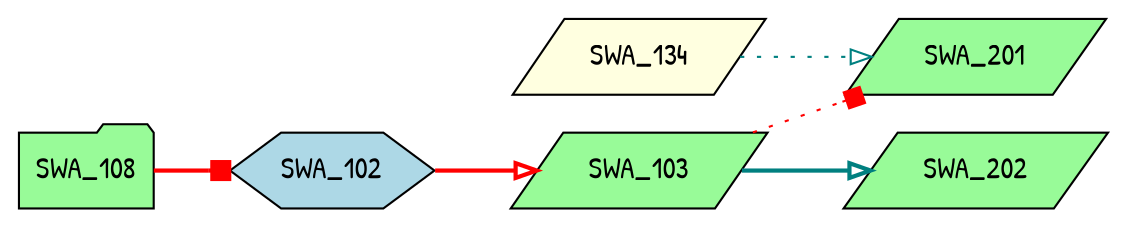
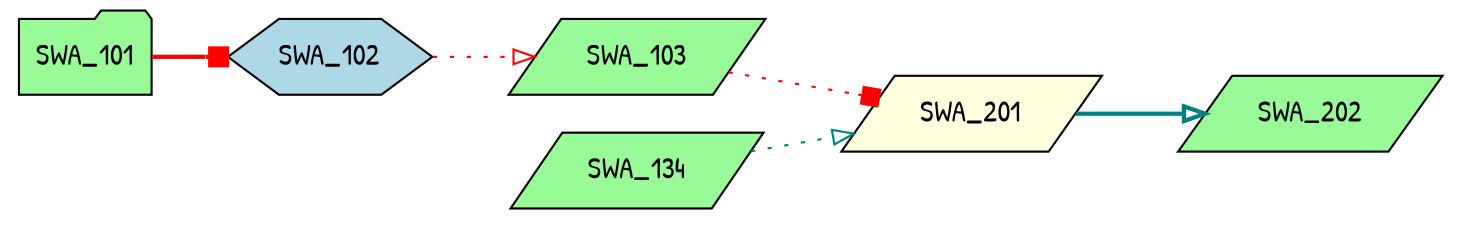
(639, 57) -> (637, 171)
(976, 57) -> (972, 114)
(86, 171) -> (85, 57)
(475, 171) -> (473, 57)
(795, 171) -> (1130, 114)
